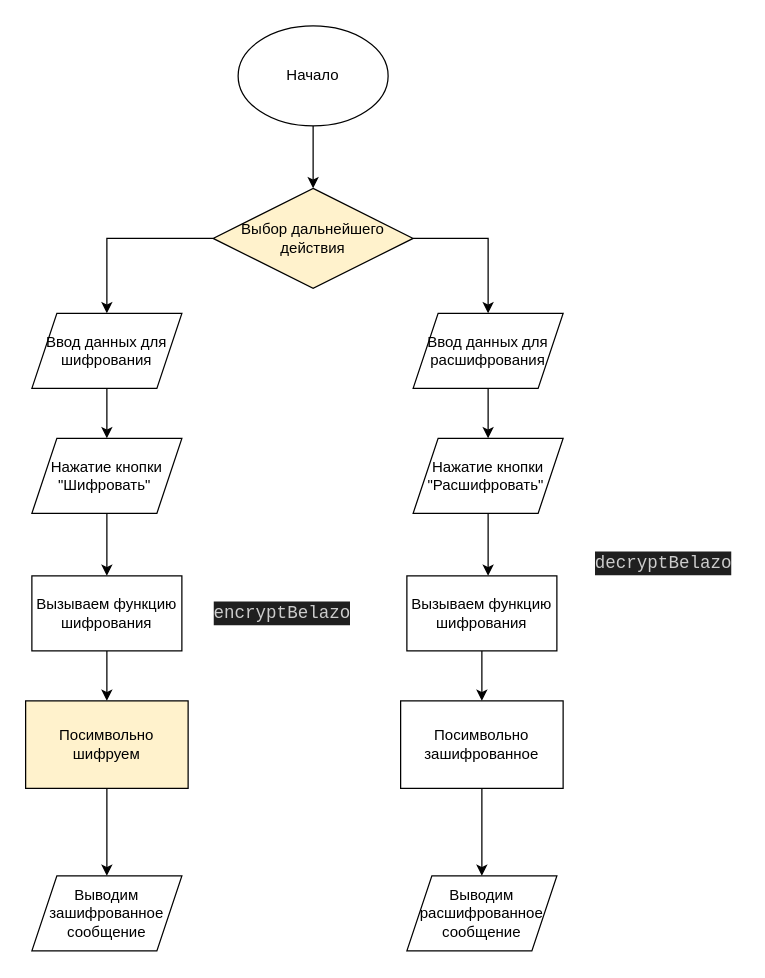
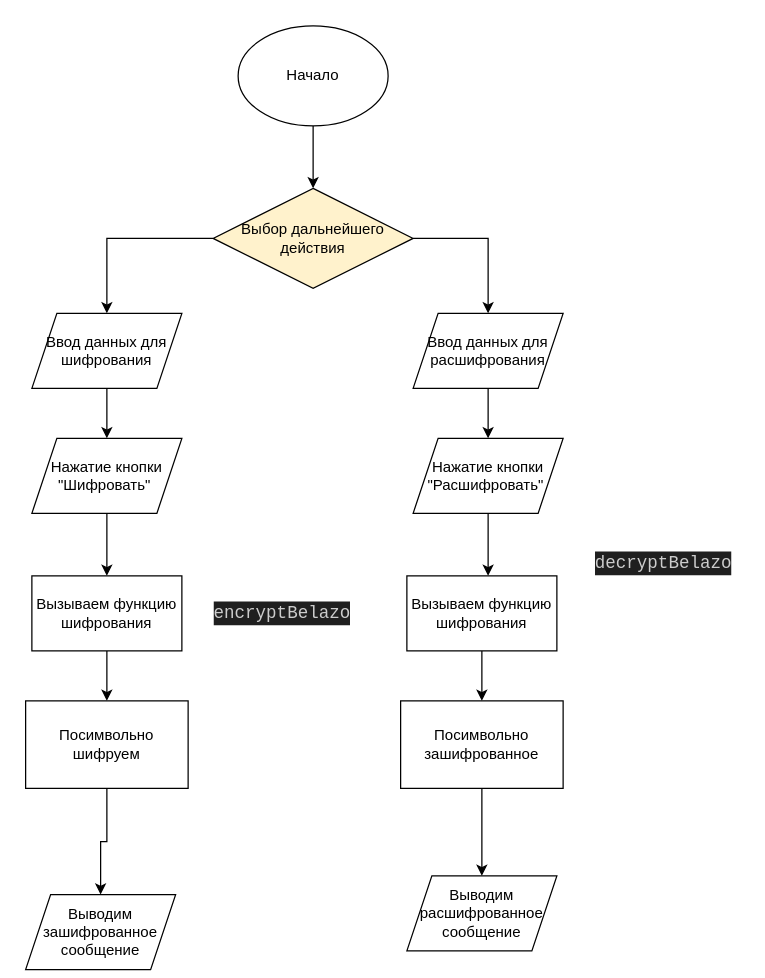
(107, 744) -> (107, 744)
(107, 913) -> (101, 932)
